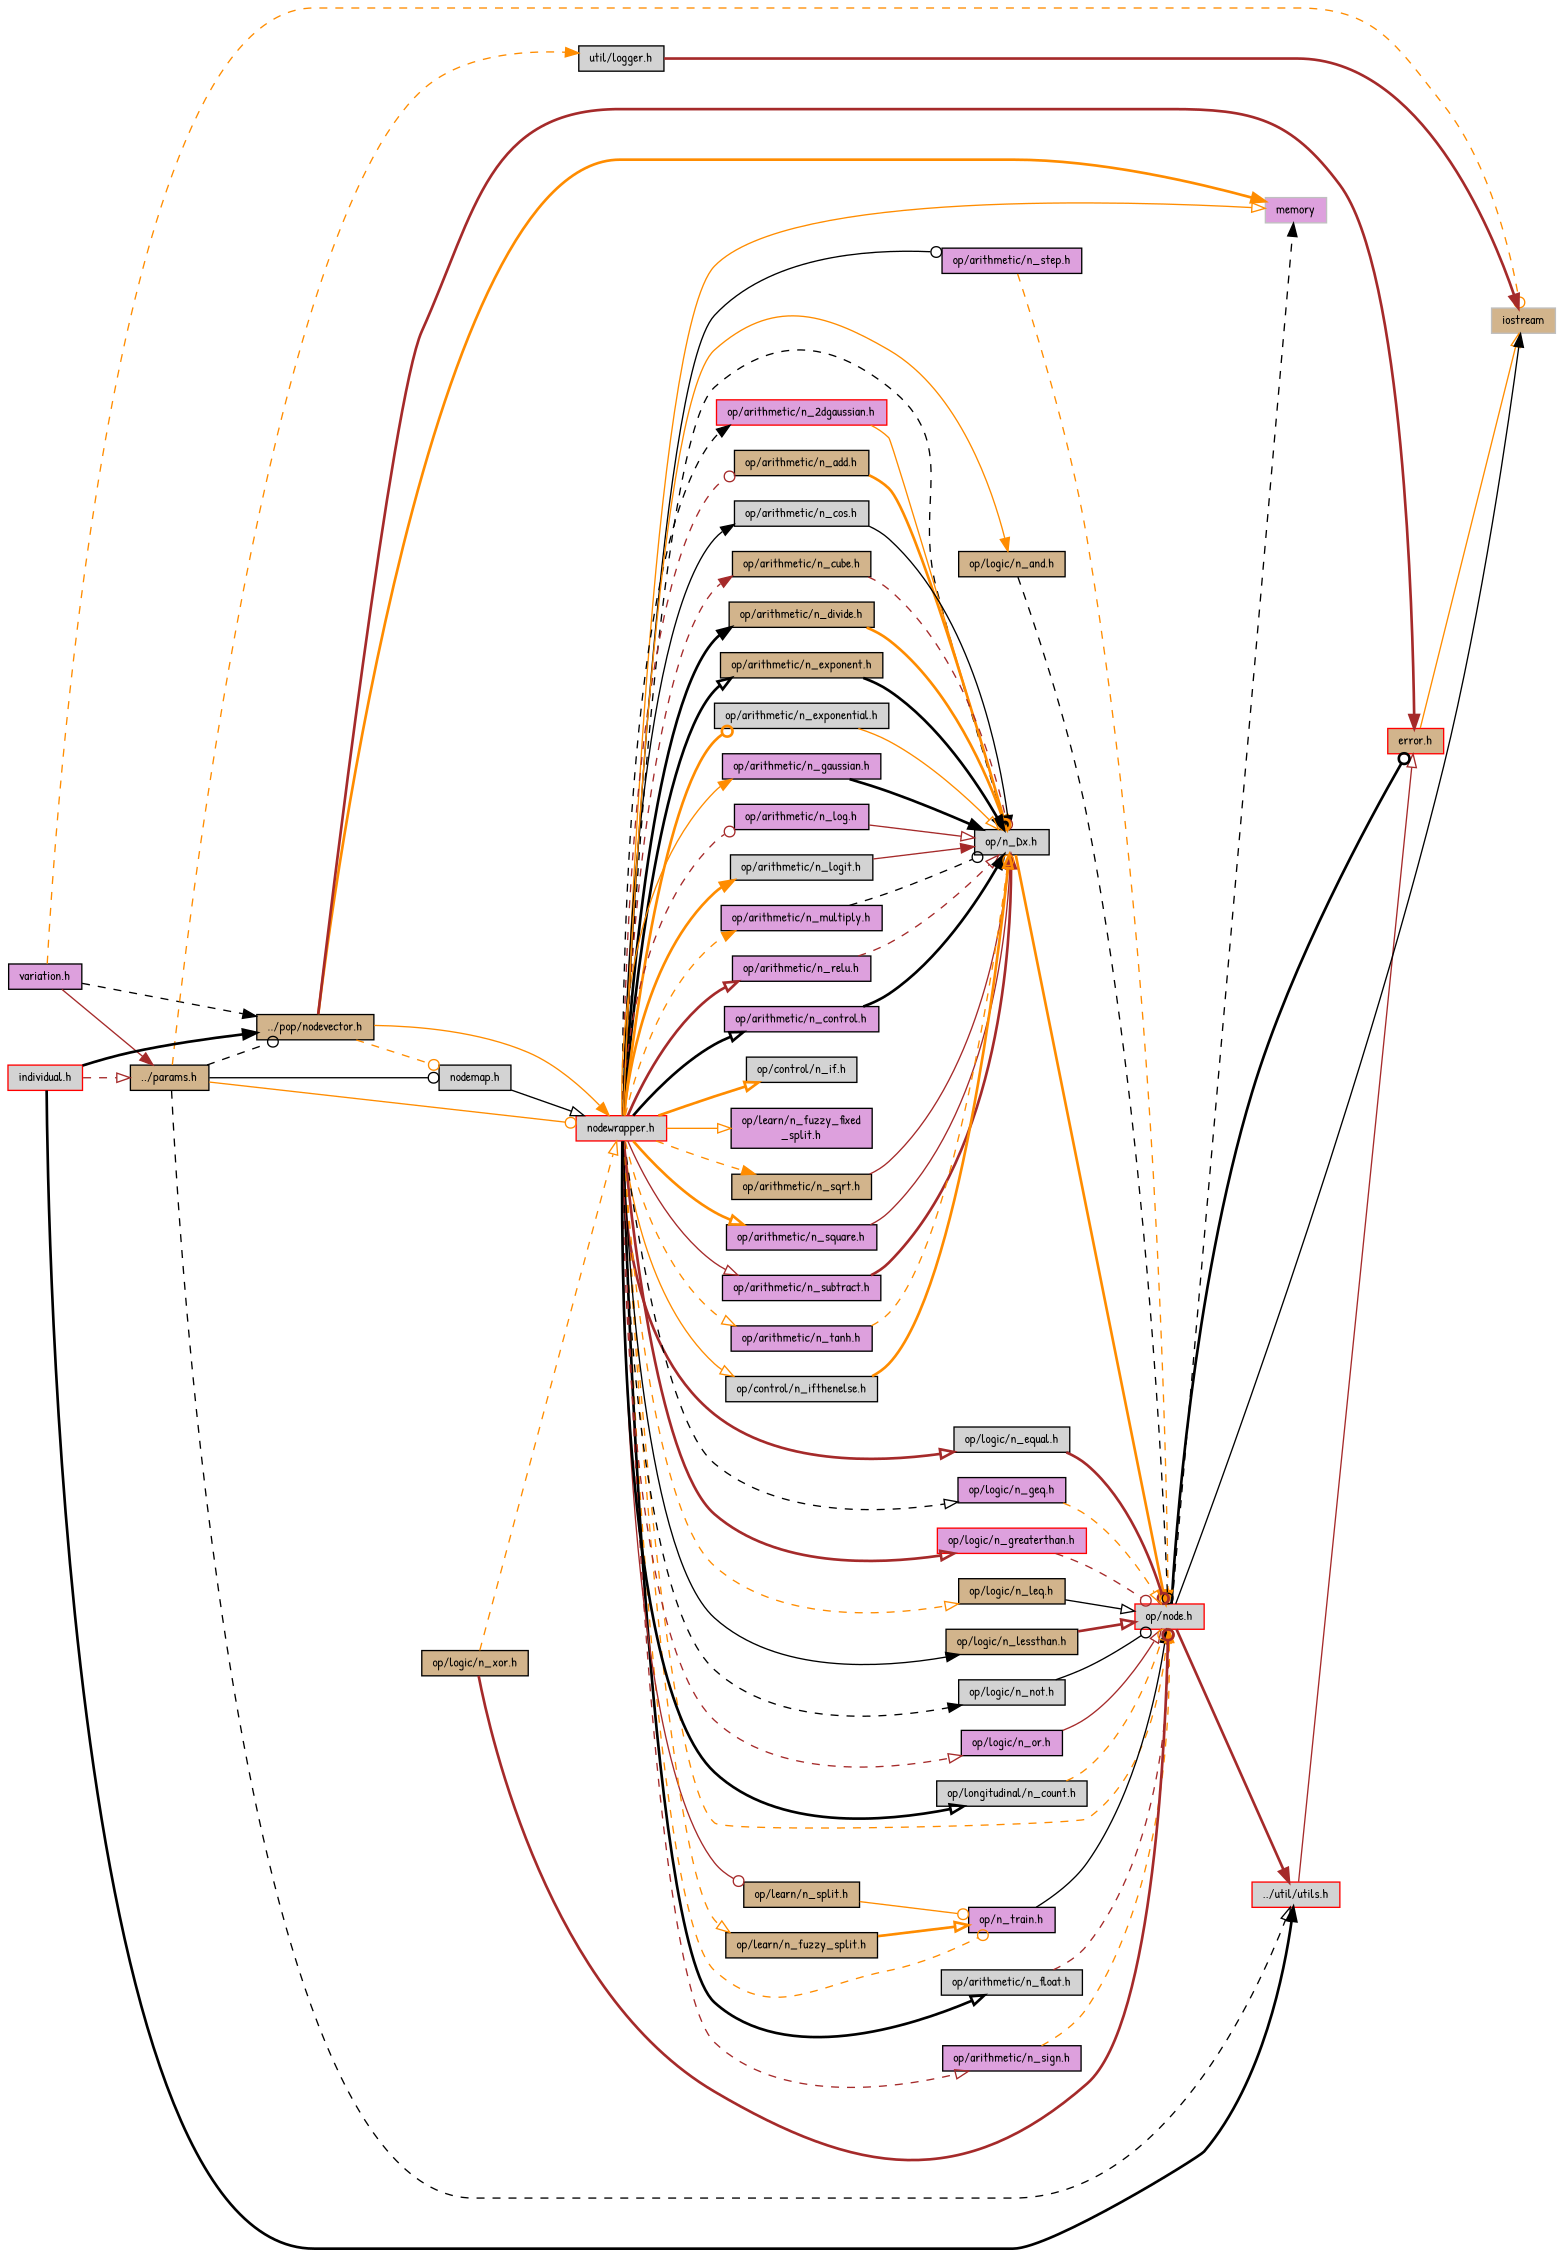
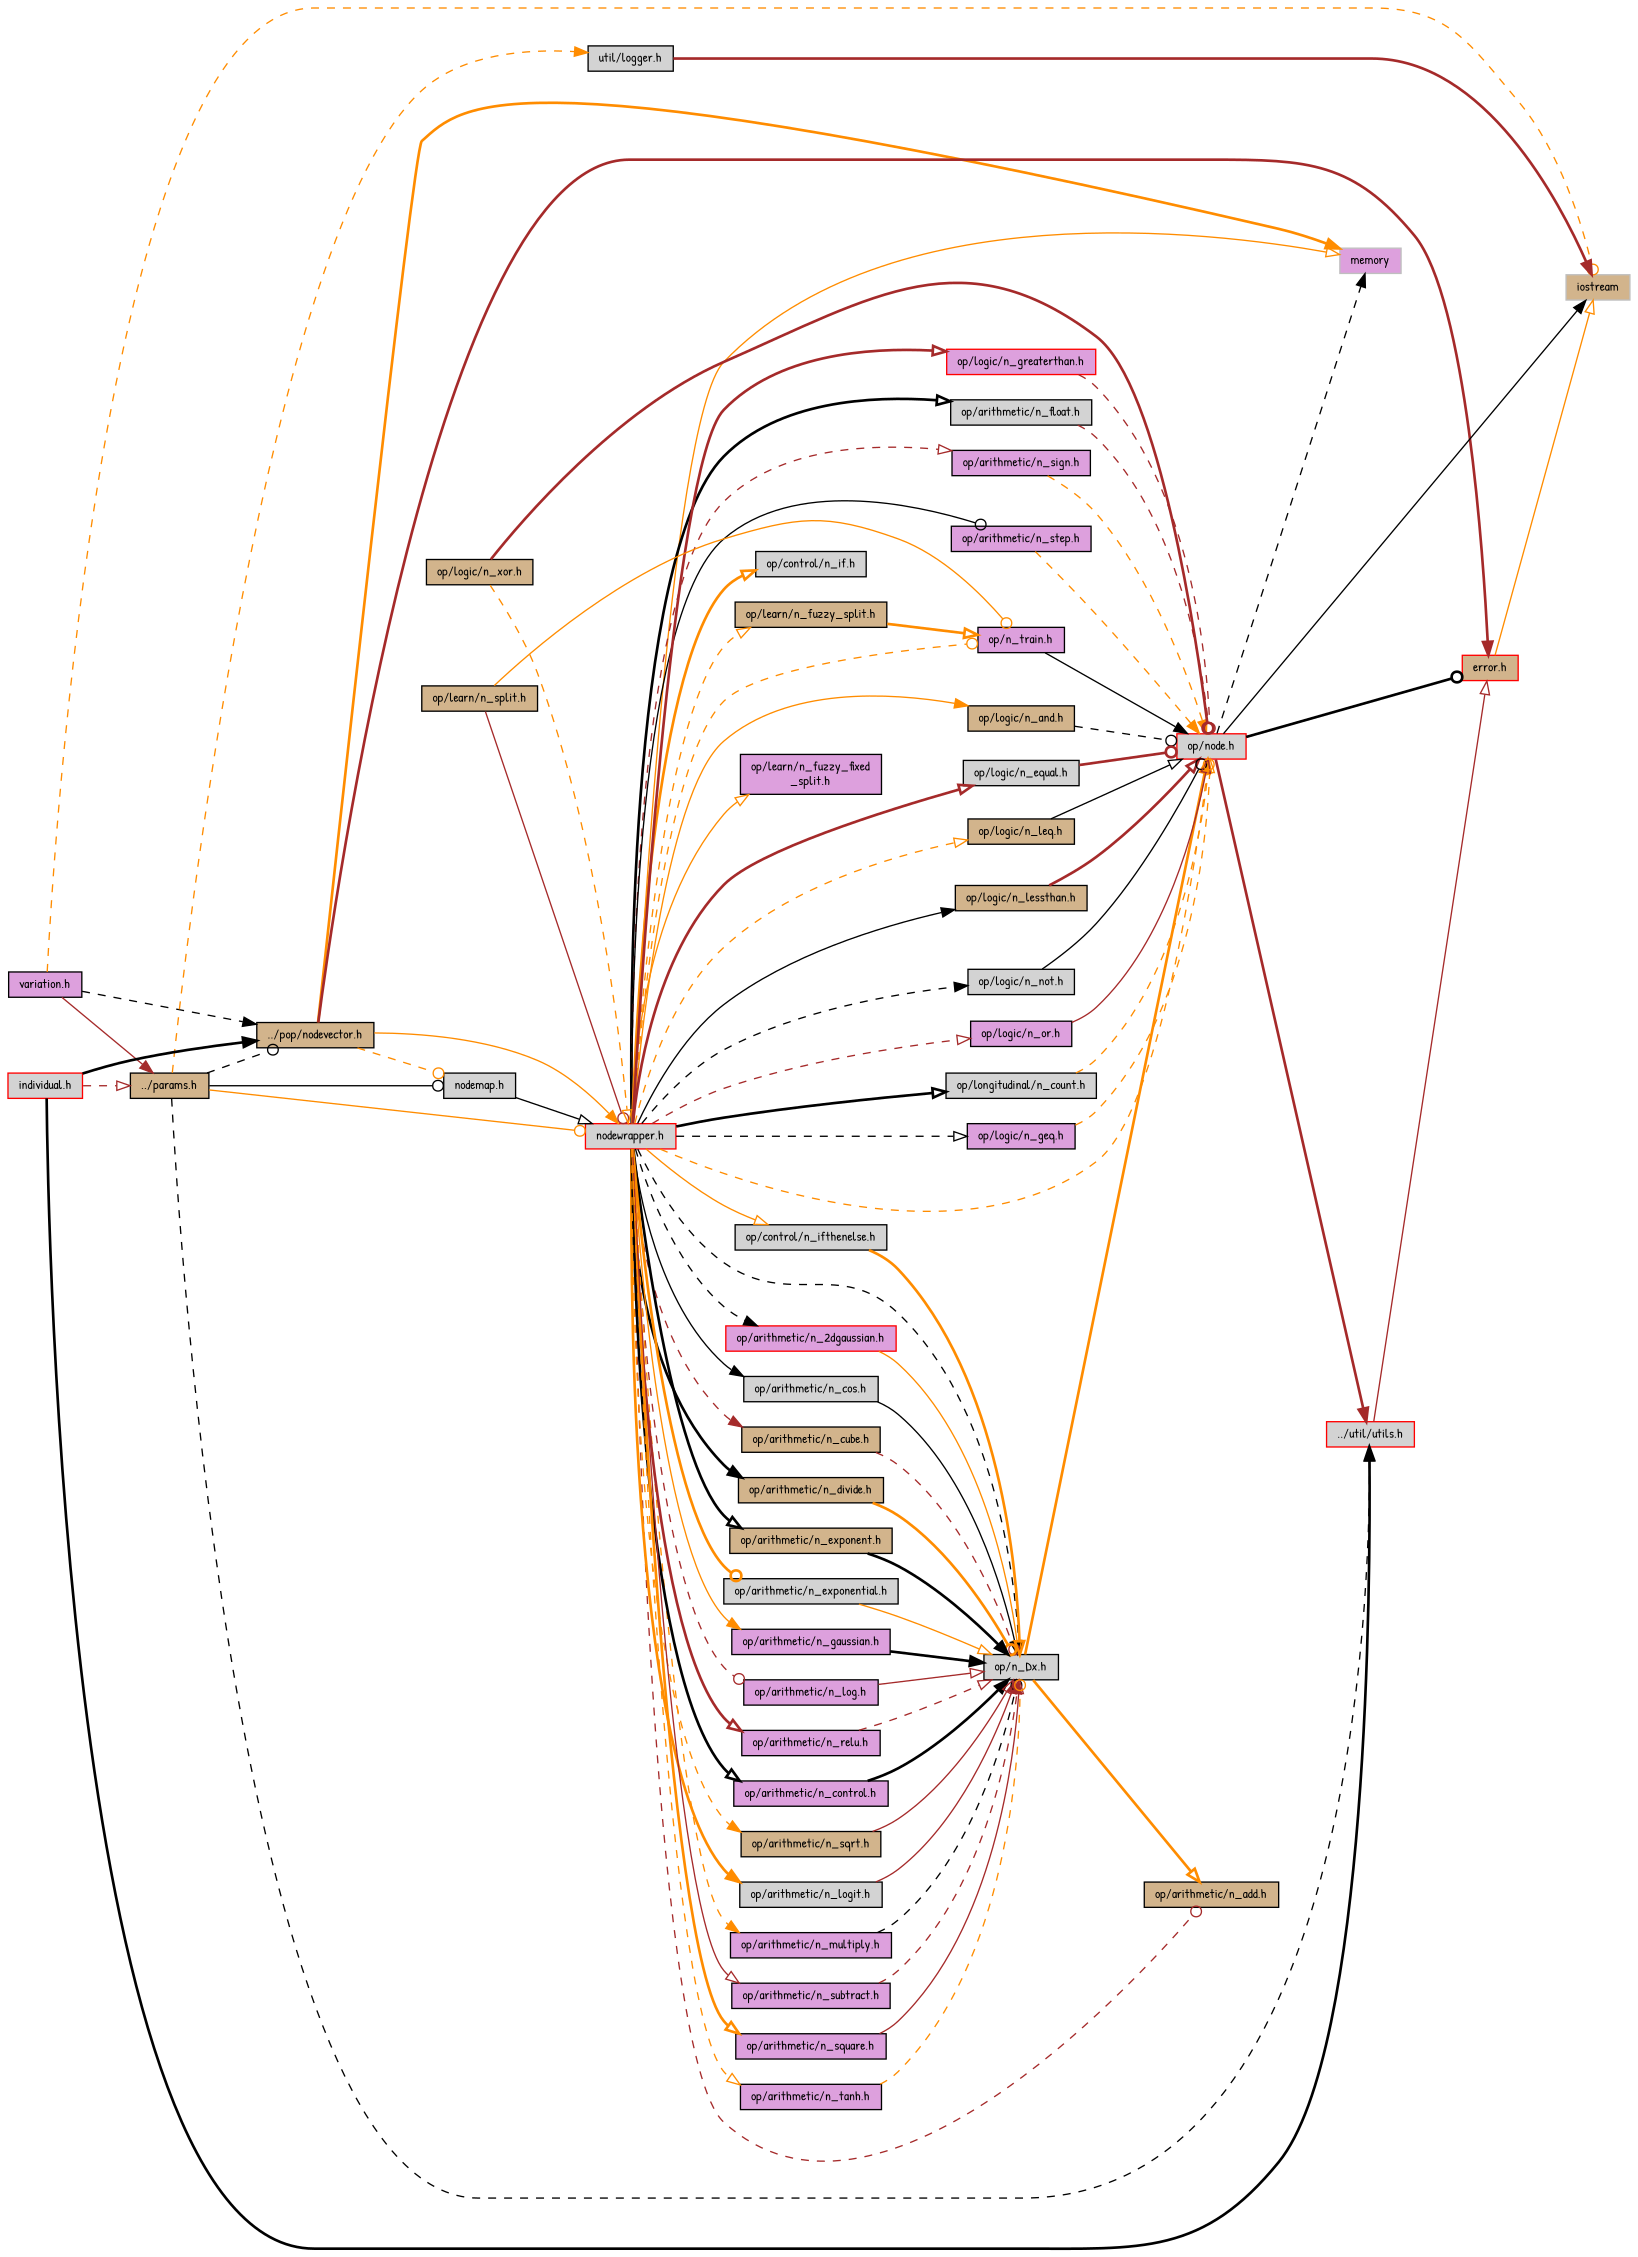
(949, 638) -> (1112, 1776)
(993, 1045) -> (975, 1853)
(636, 1520) -> (553, 912)
